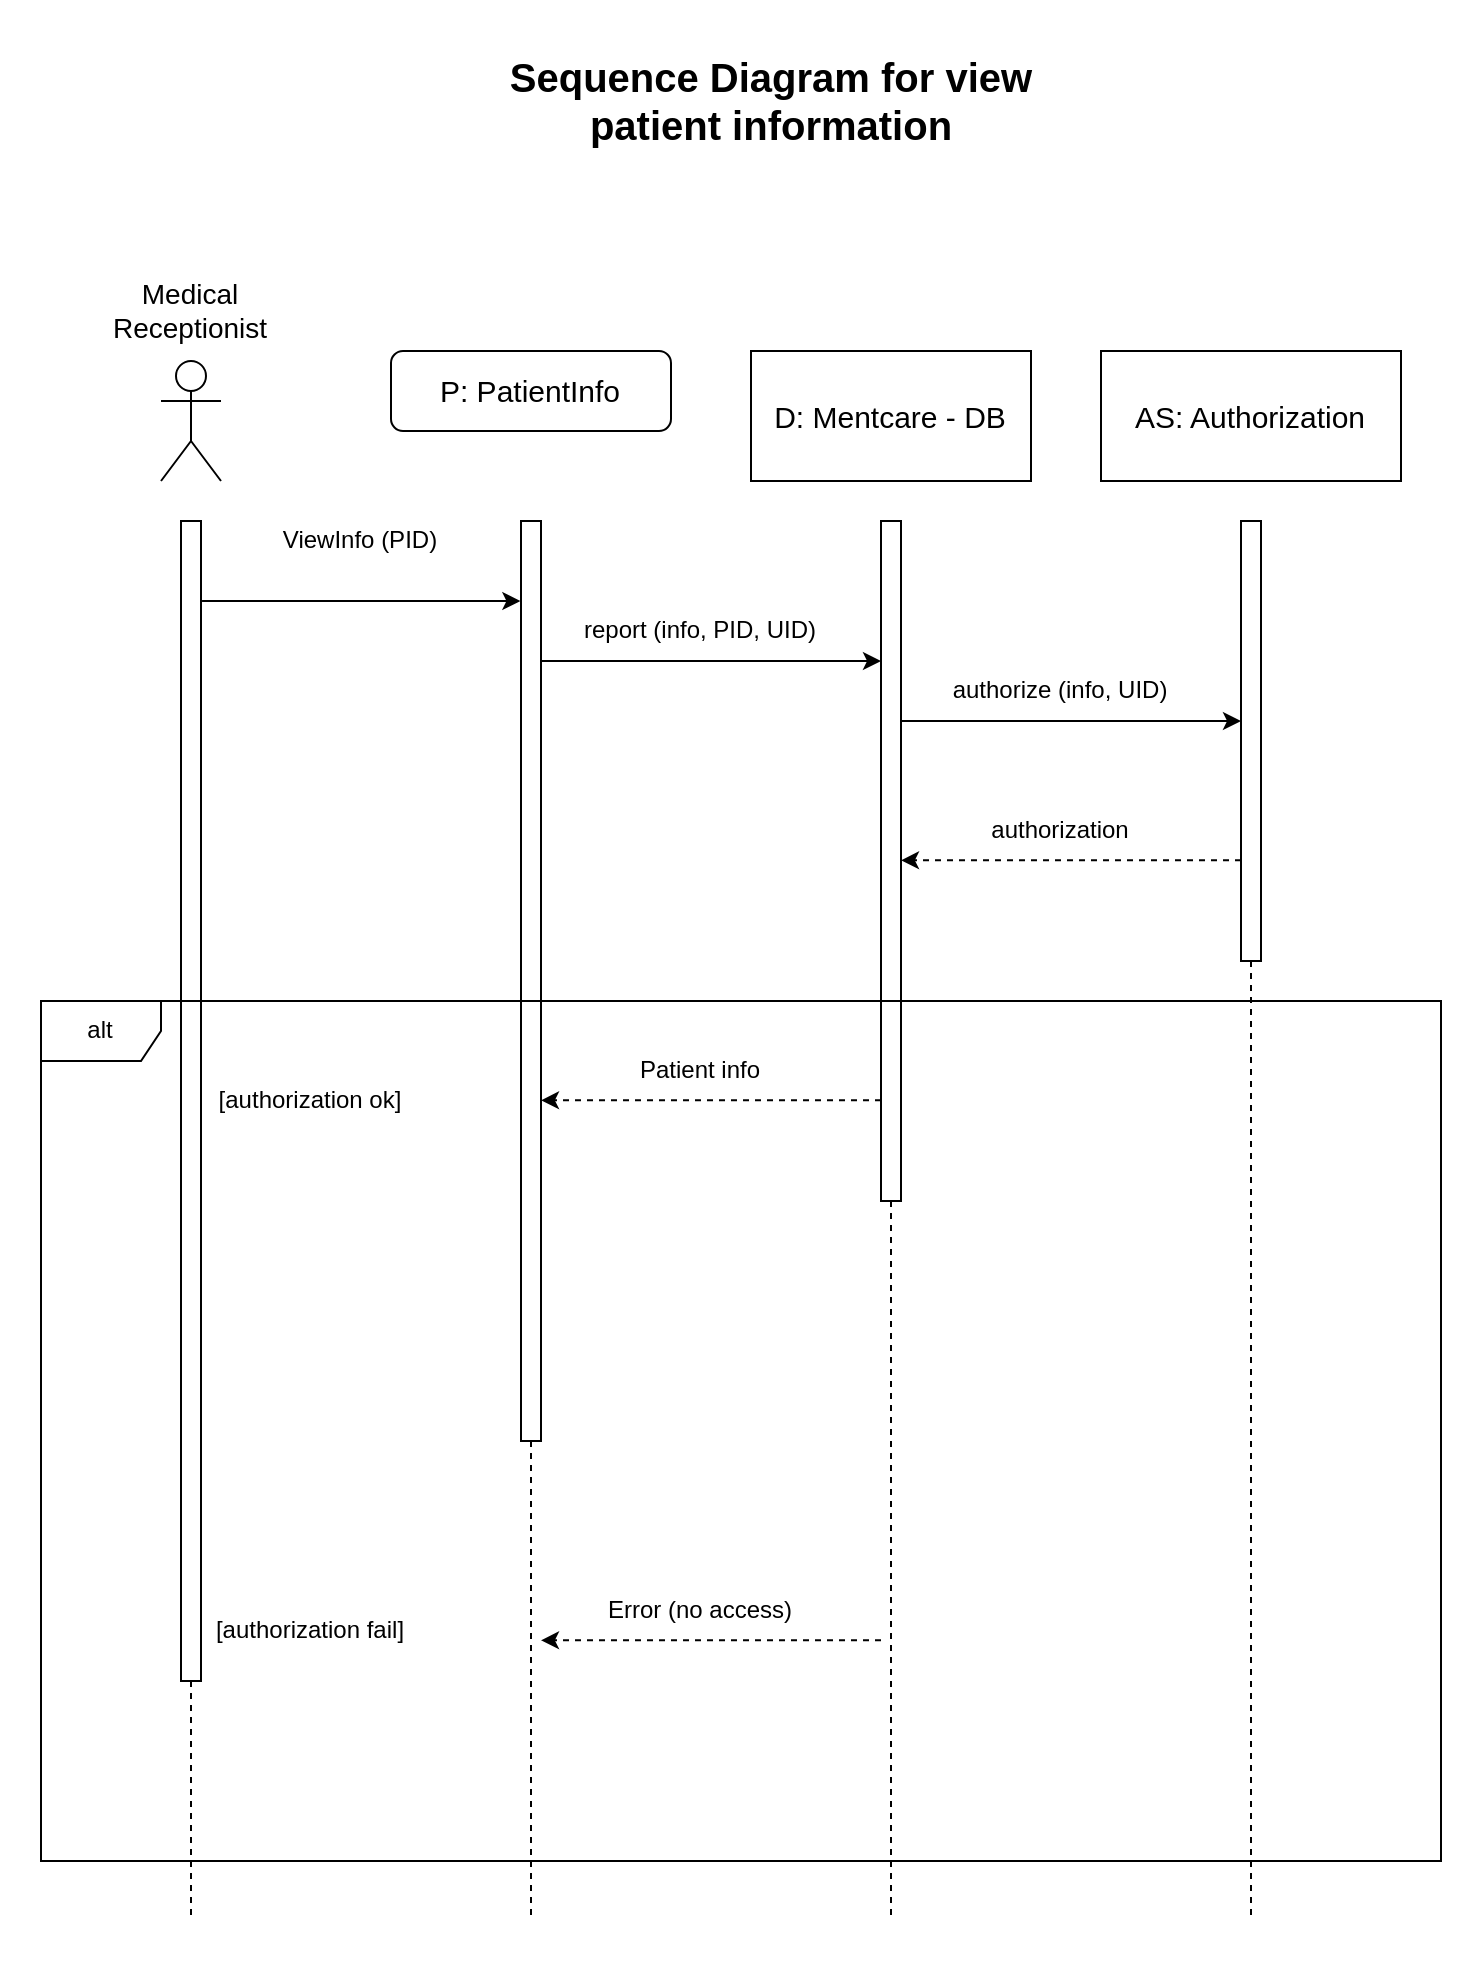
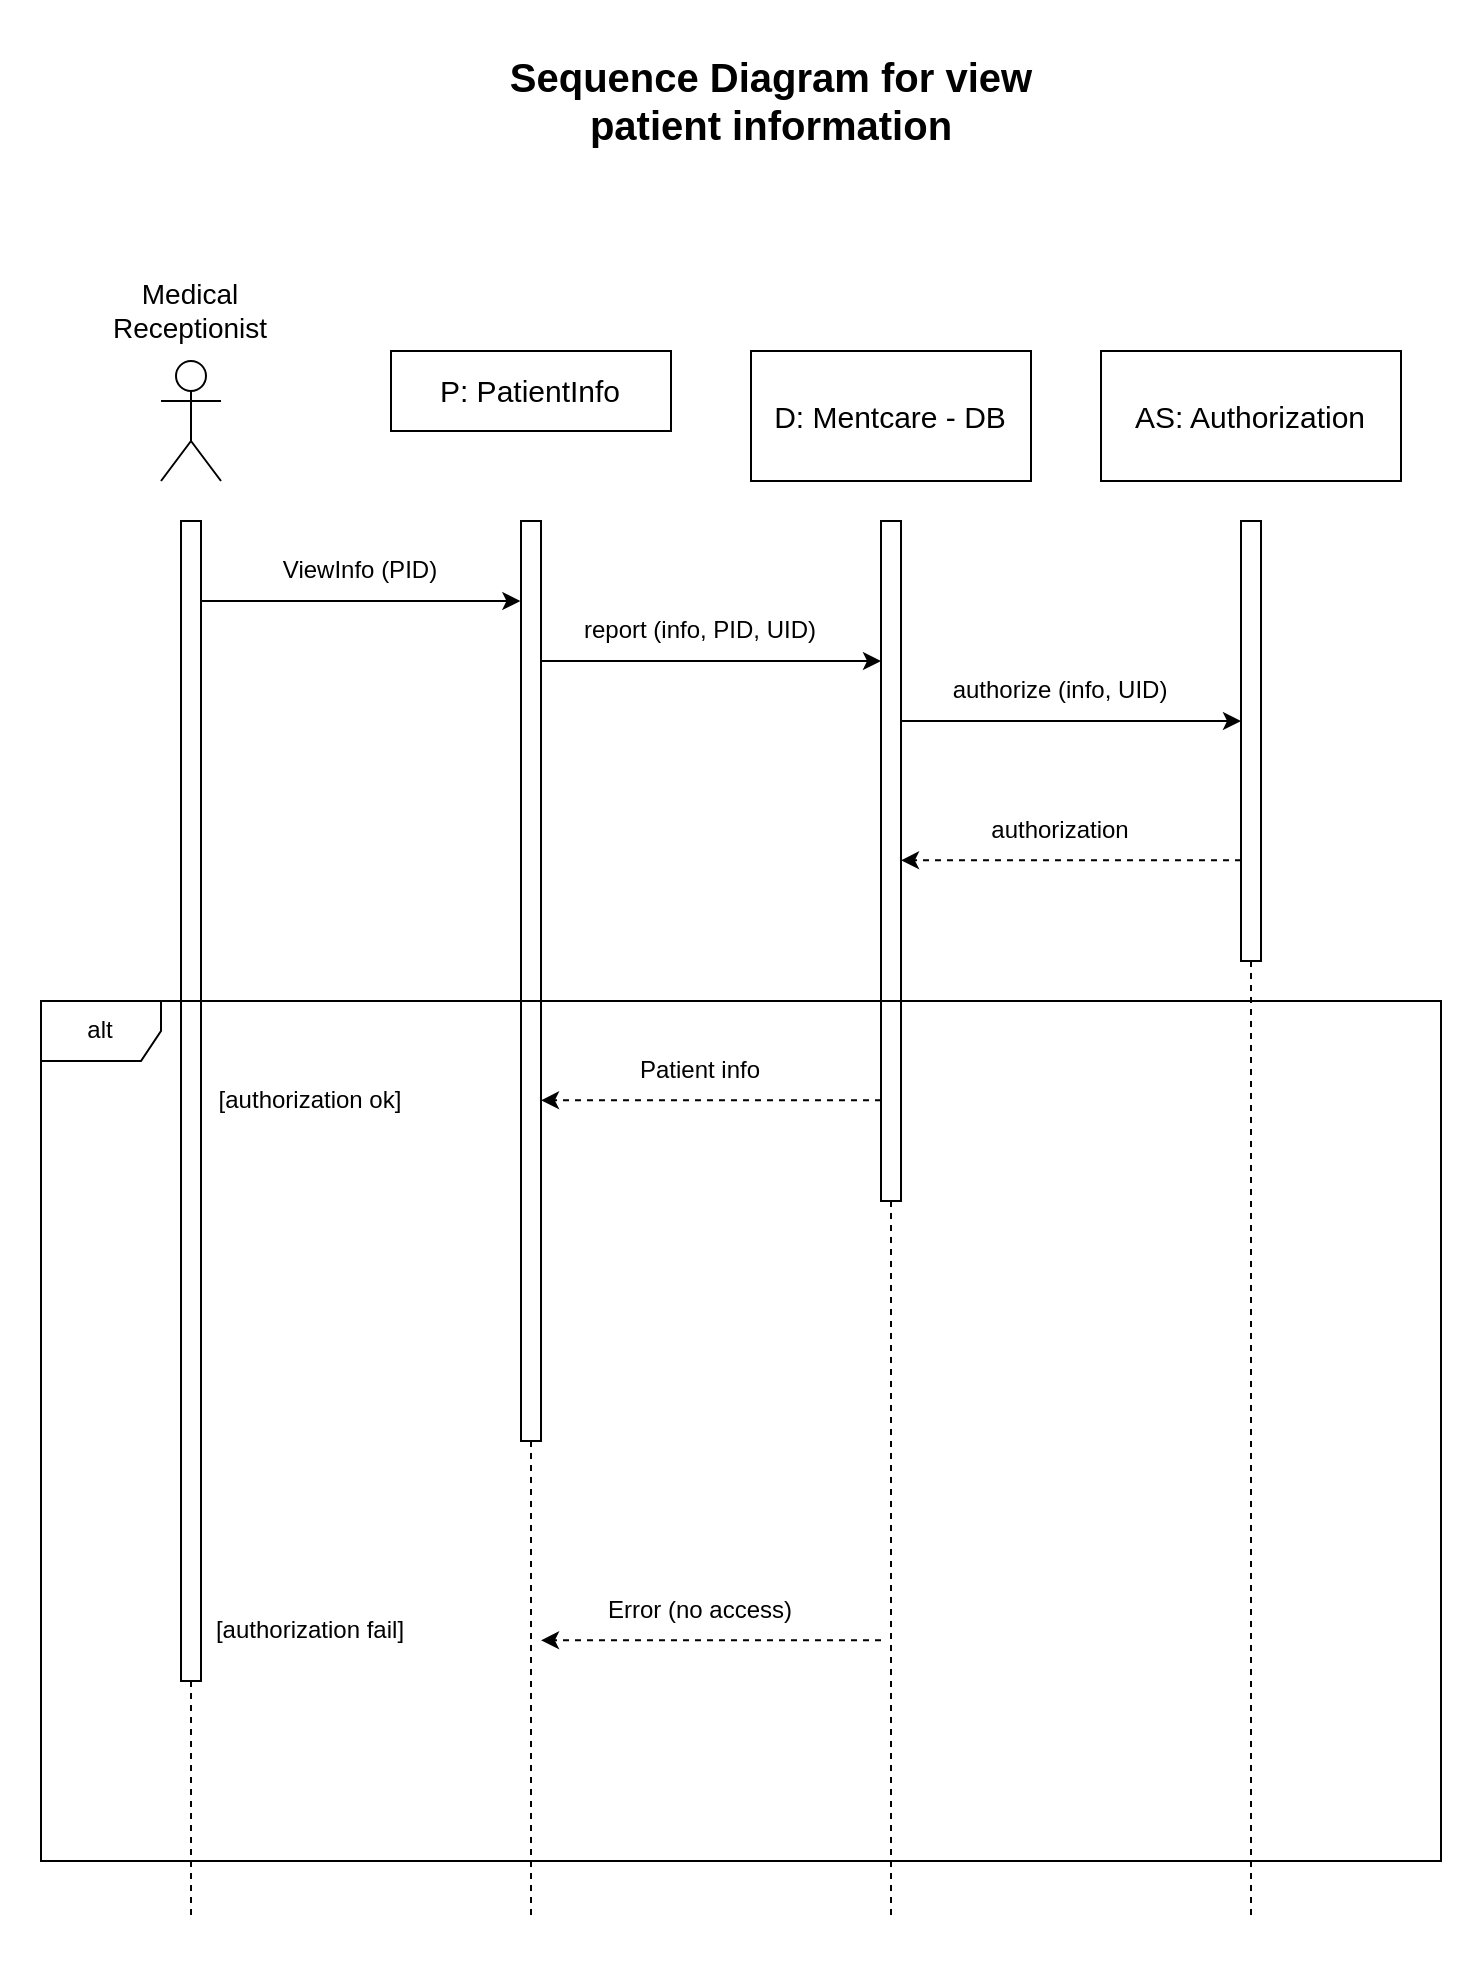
(531, 391) -> (531, 391)
(361, 541) -> (361, 571)
